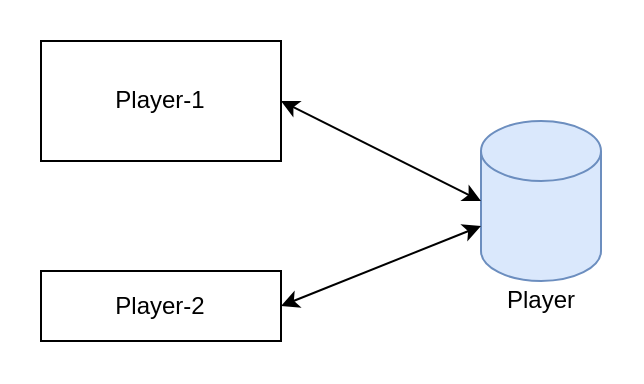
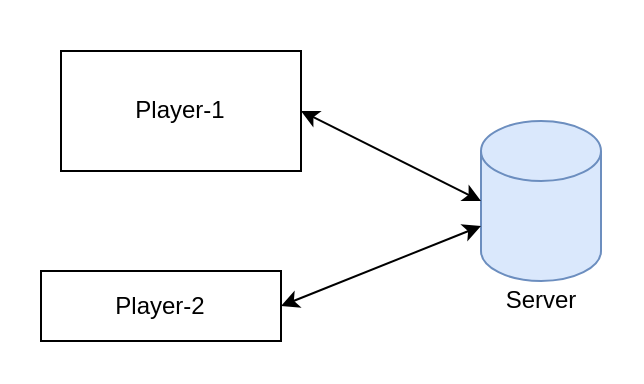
(161, 101) -> (181, 111)
(542, 301) -> (542, 301)
